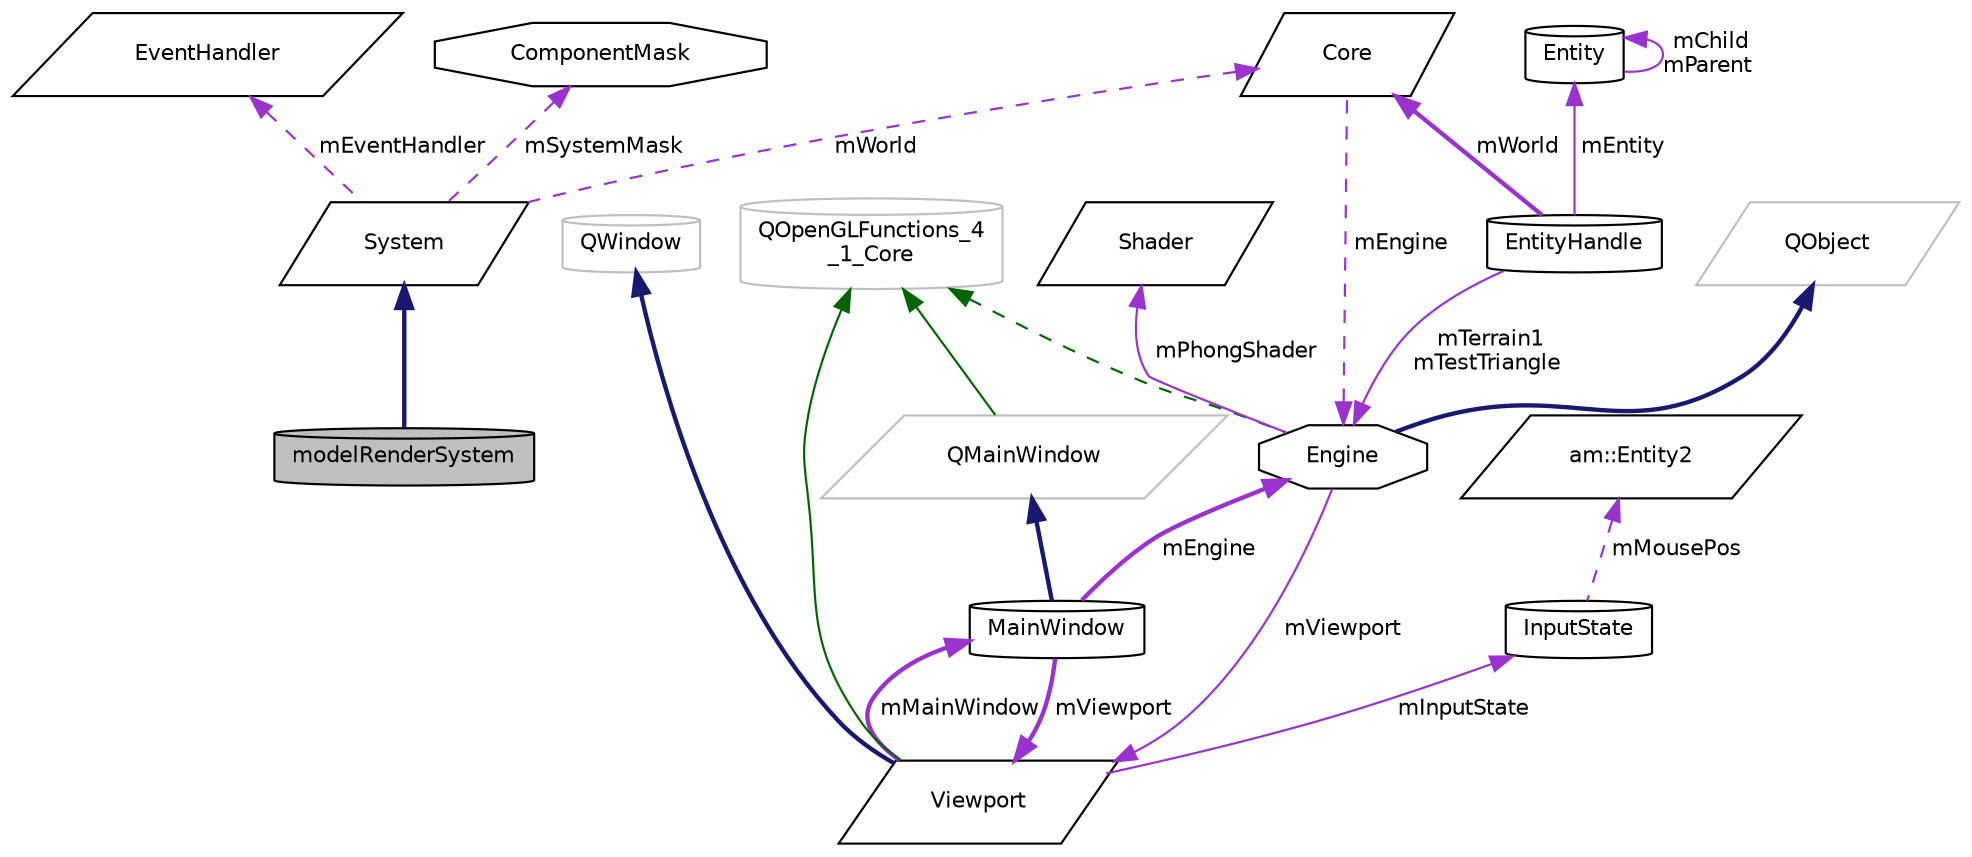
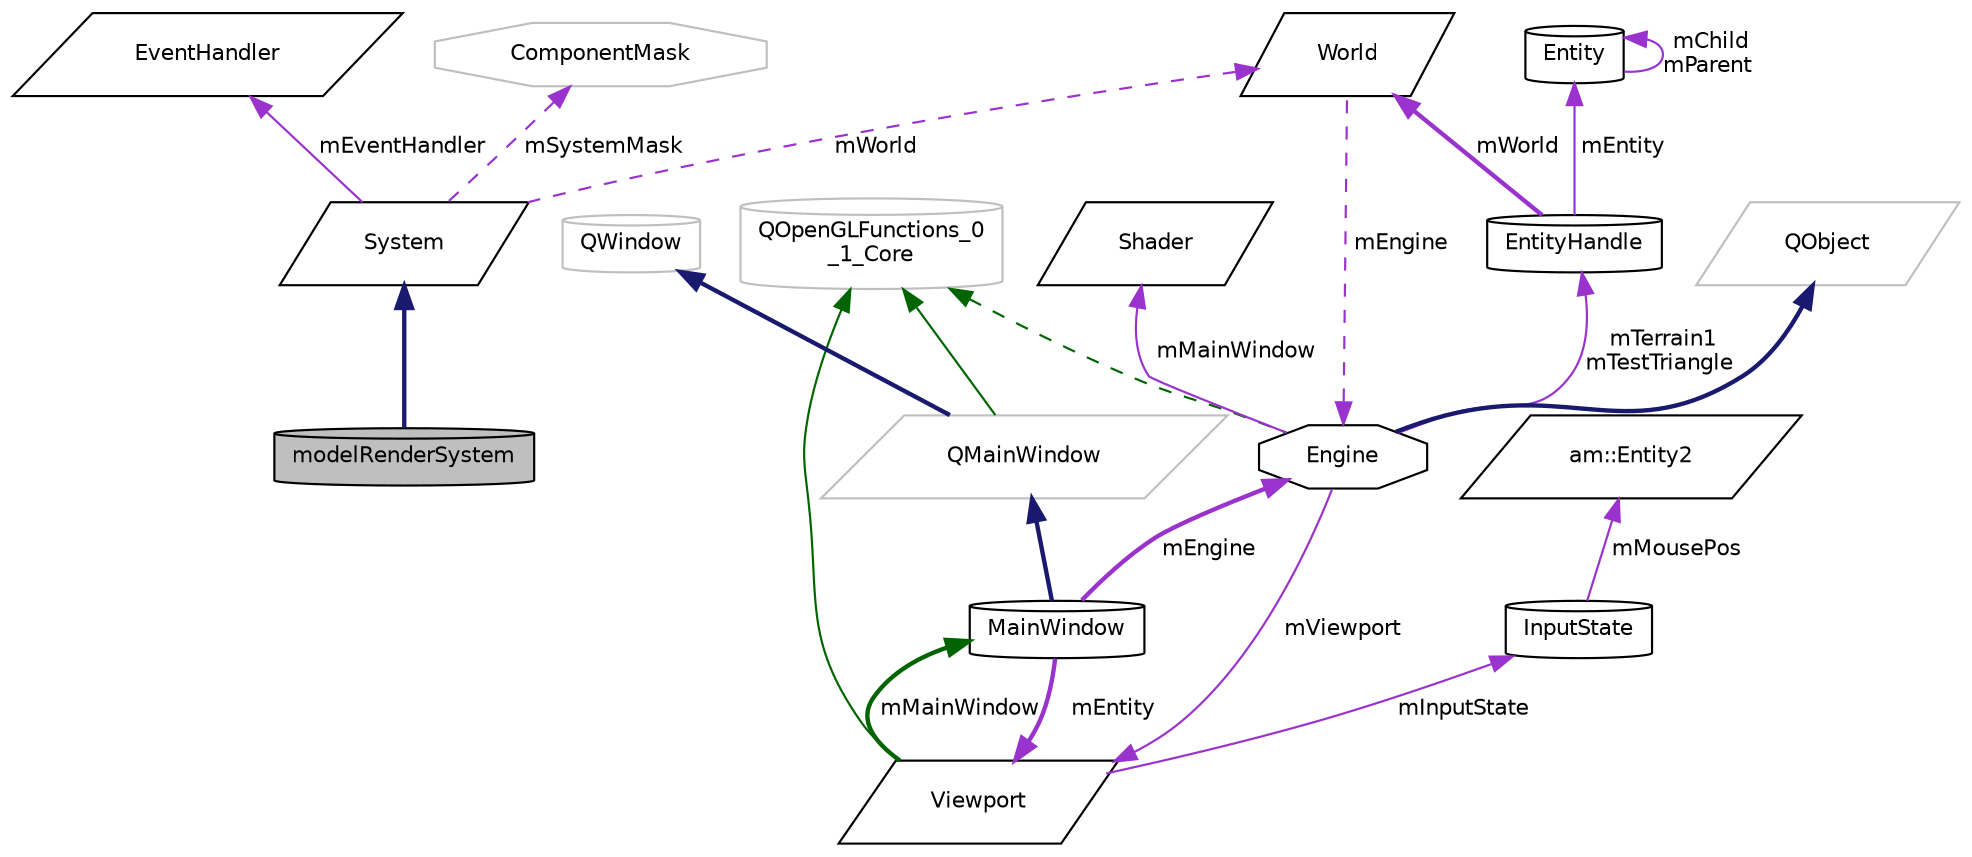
(601, 55) -> (601, 55)
(1347, 55) -> (1347, 55)
(315, 157) -> (315, 157)
(871, 244) -> (871, 244)
(1419, 323) -> (1554, 392)
(1233, 352) -> (1233, 352)
(728, 553) -> (812, 342)
(1600, 560) -> (1600, 560)
(878, 692) -> (878, 692)
(1111, 709) -> (1111, 709)
